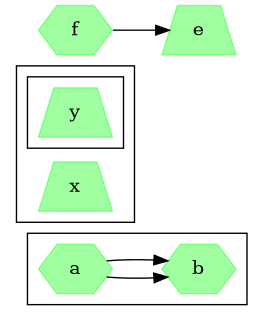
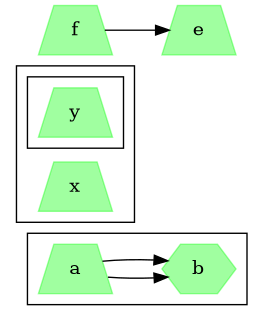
(75, 30) -> (75, 30)
(75, 269) -> (75, 269)
